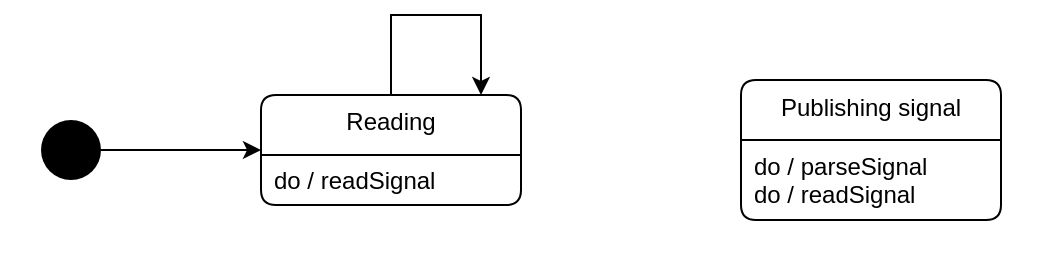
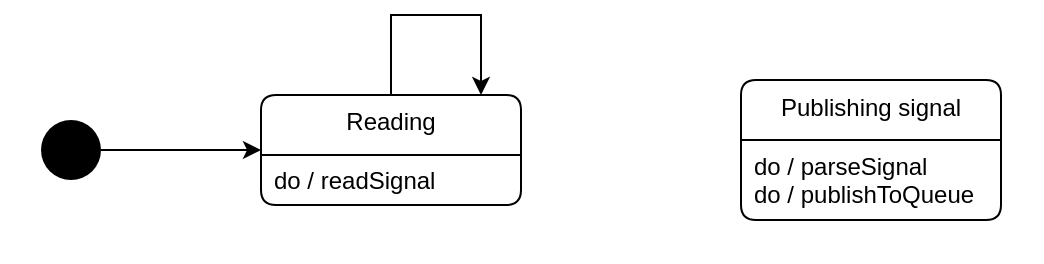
(849, 167) -> (849, 167)
